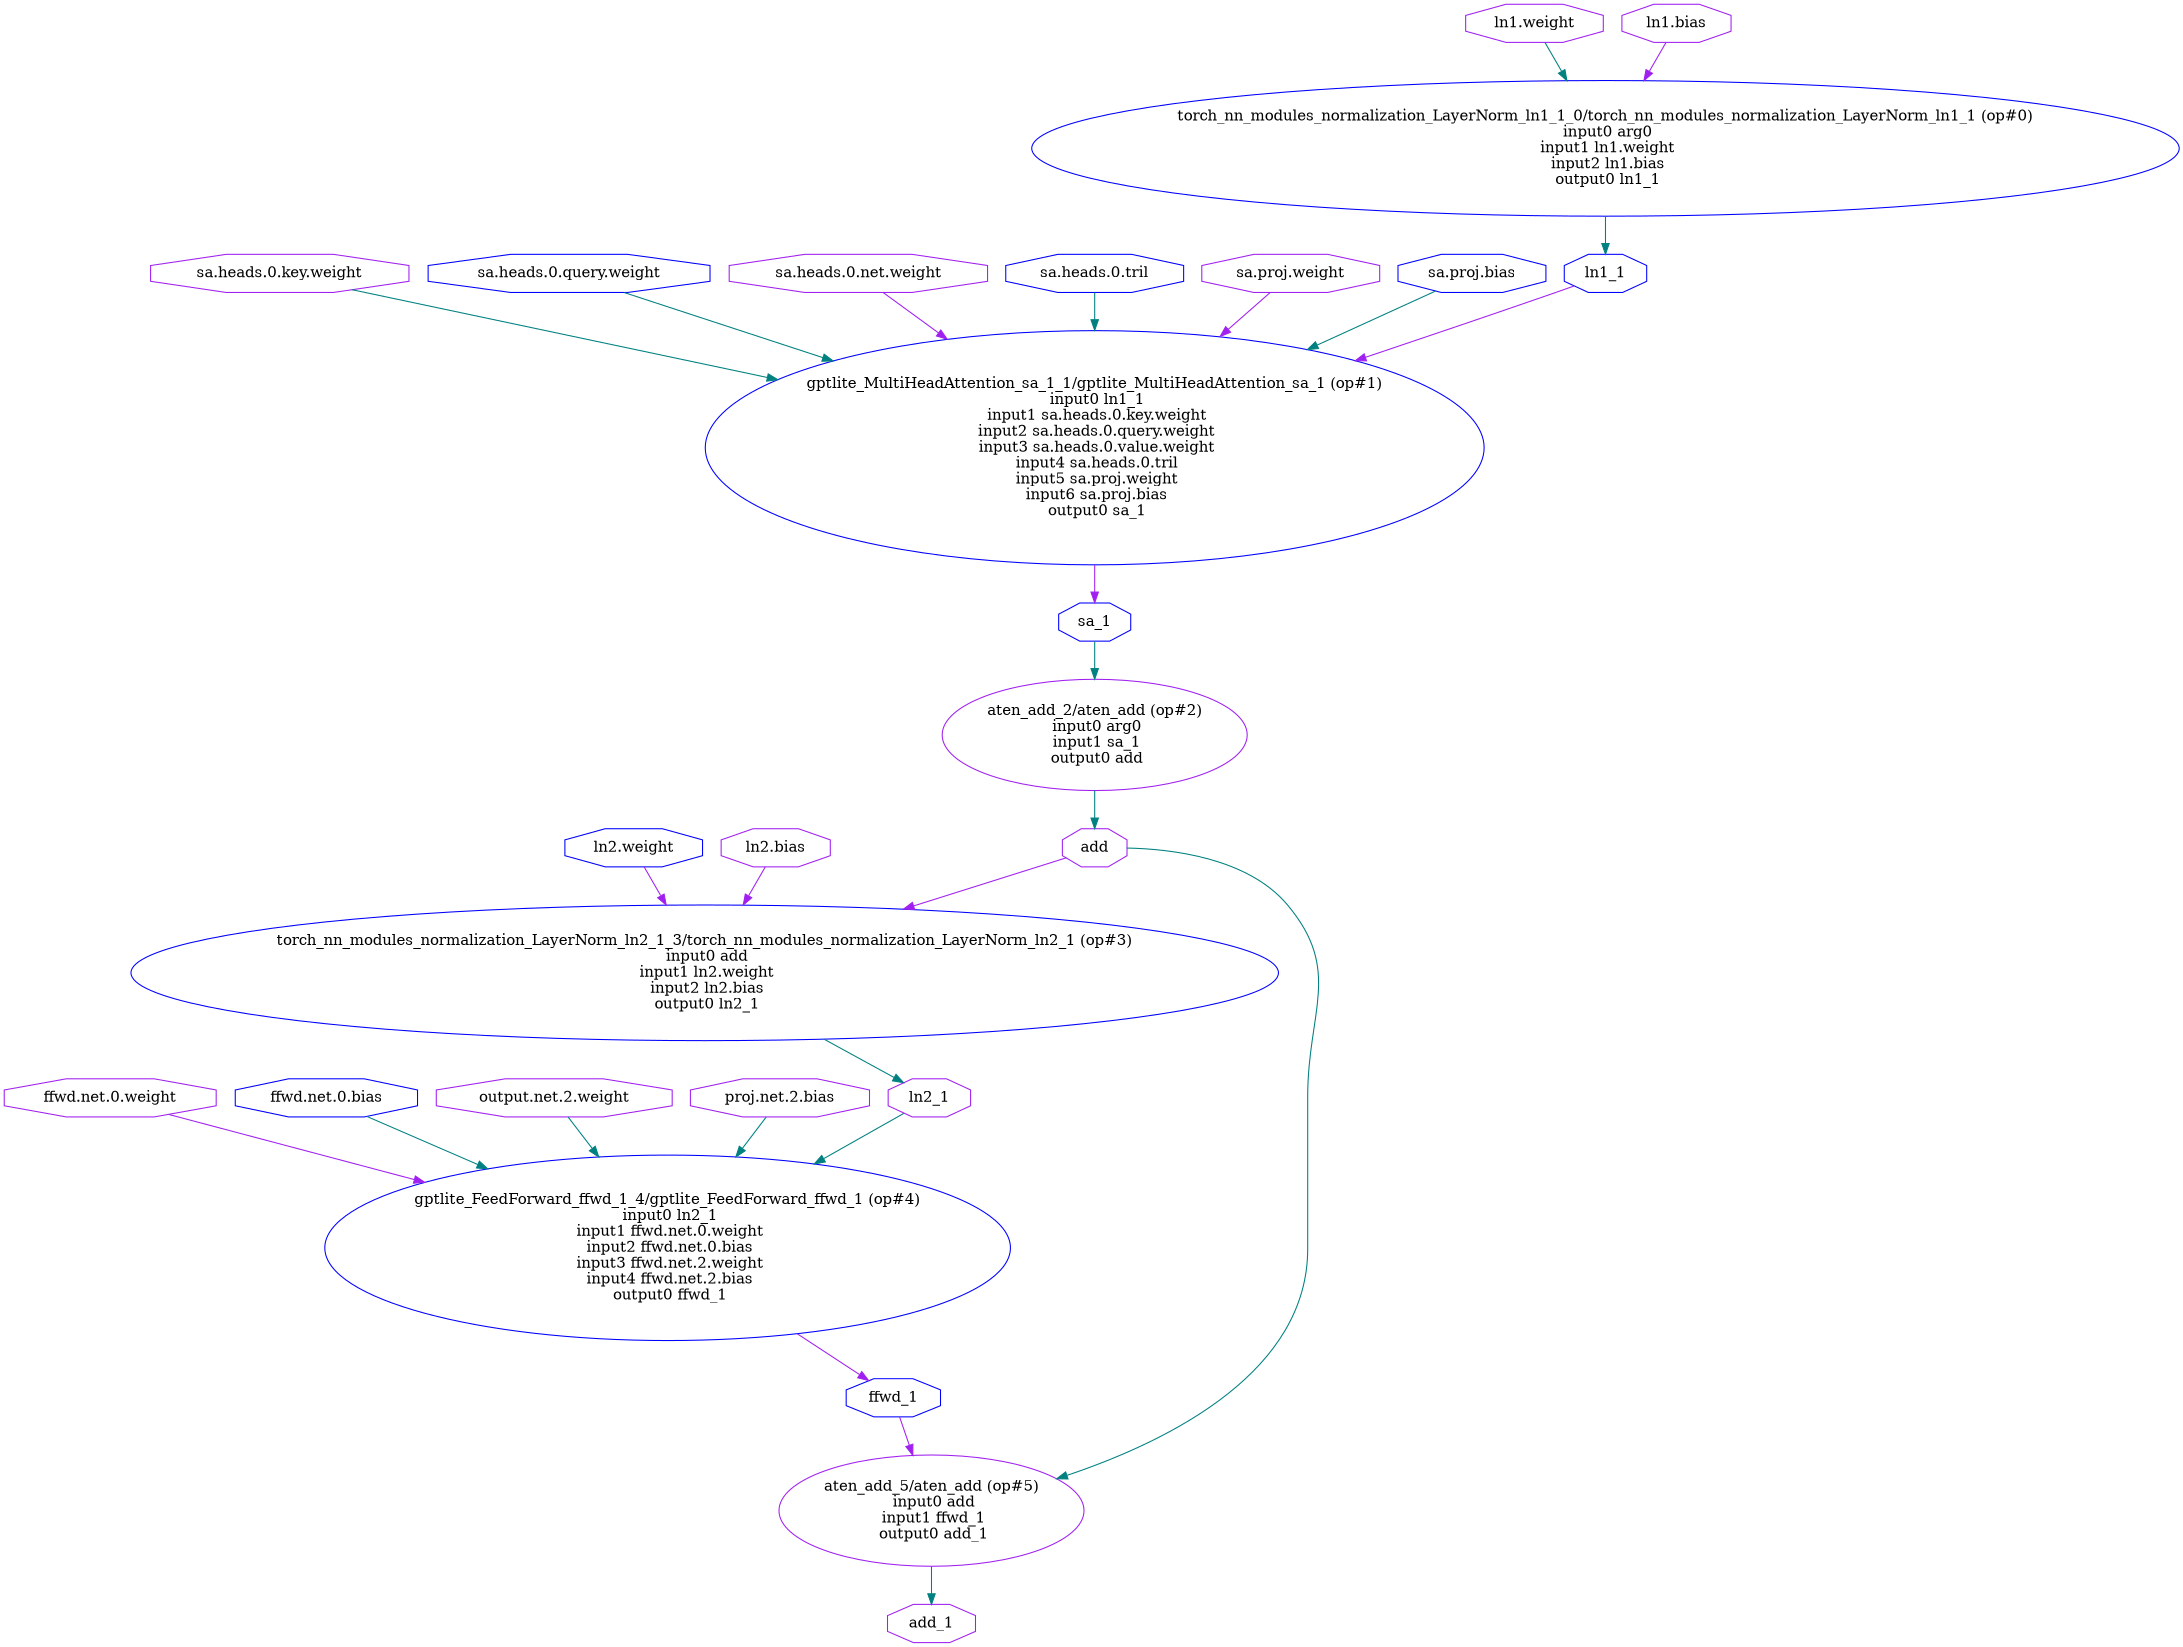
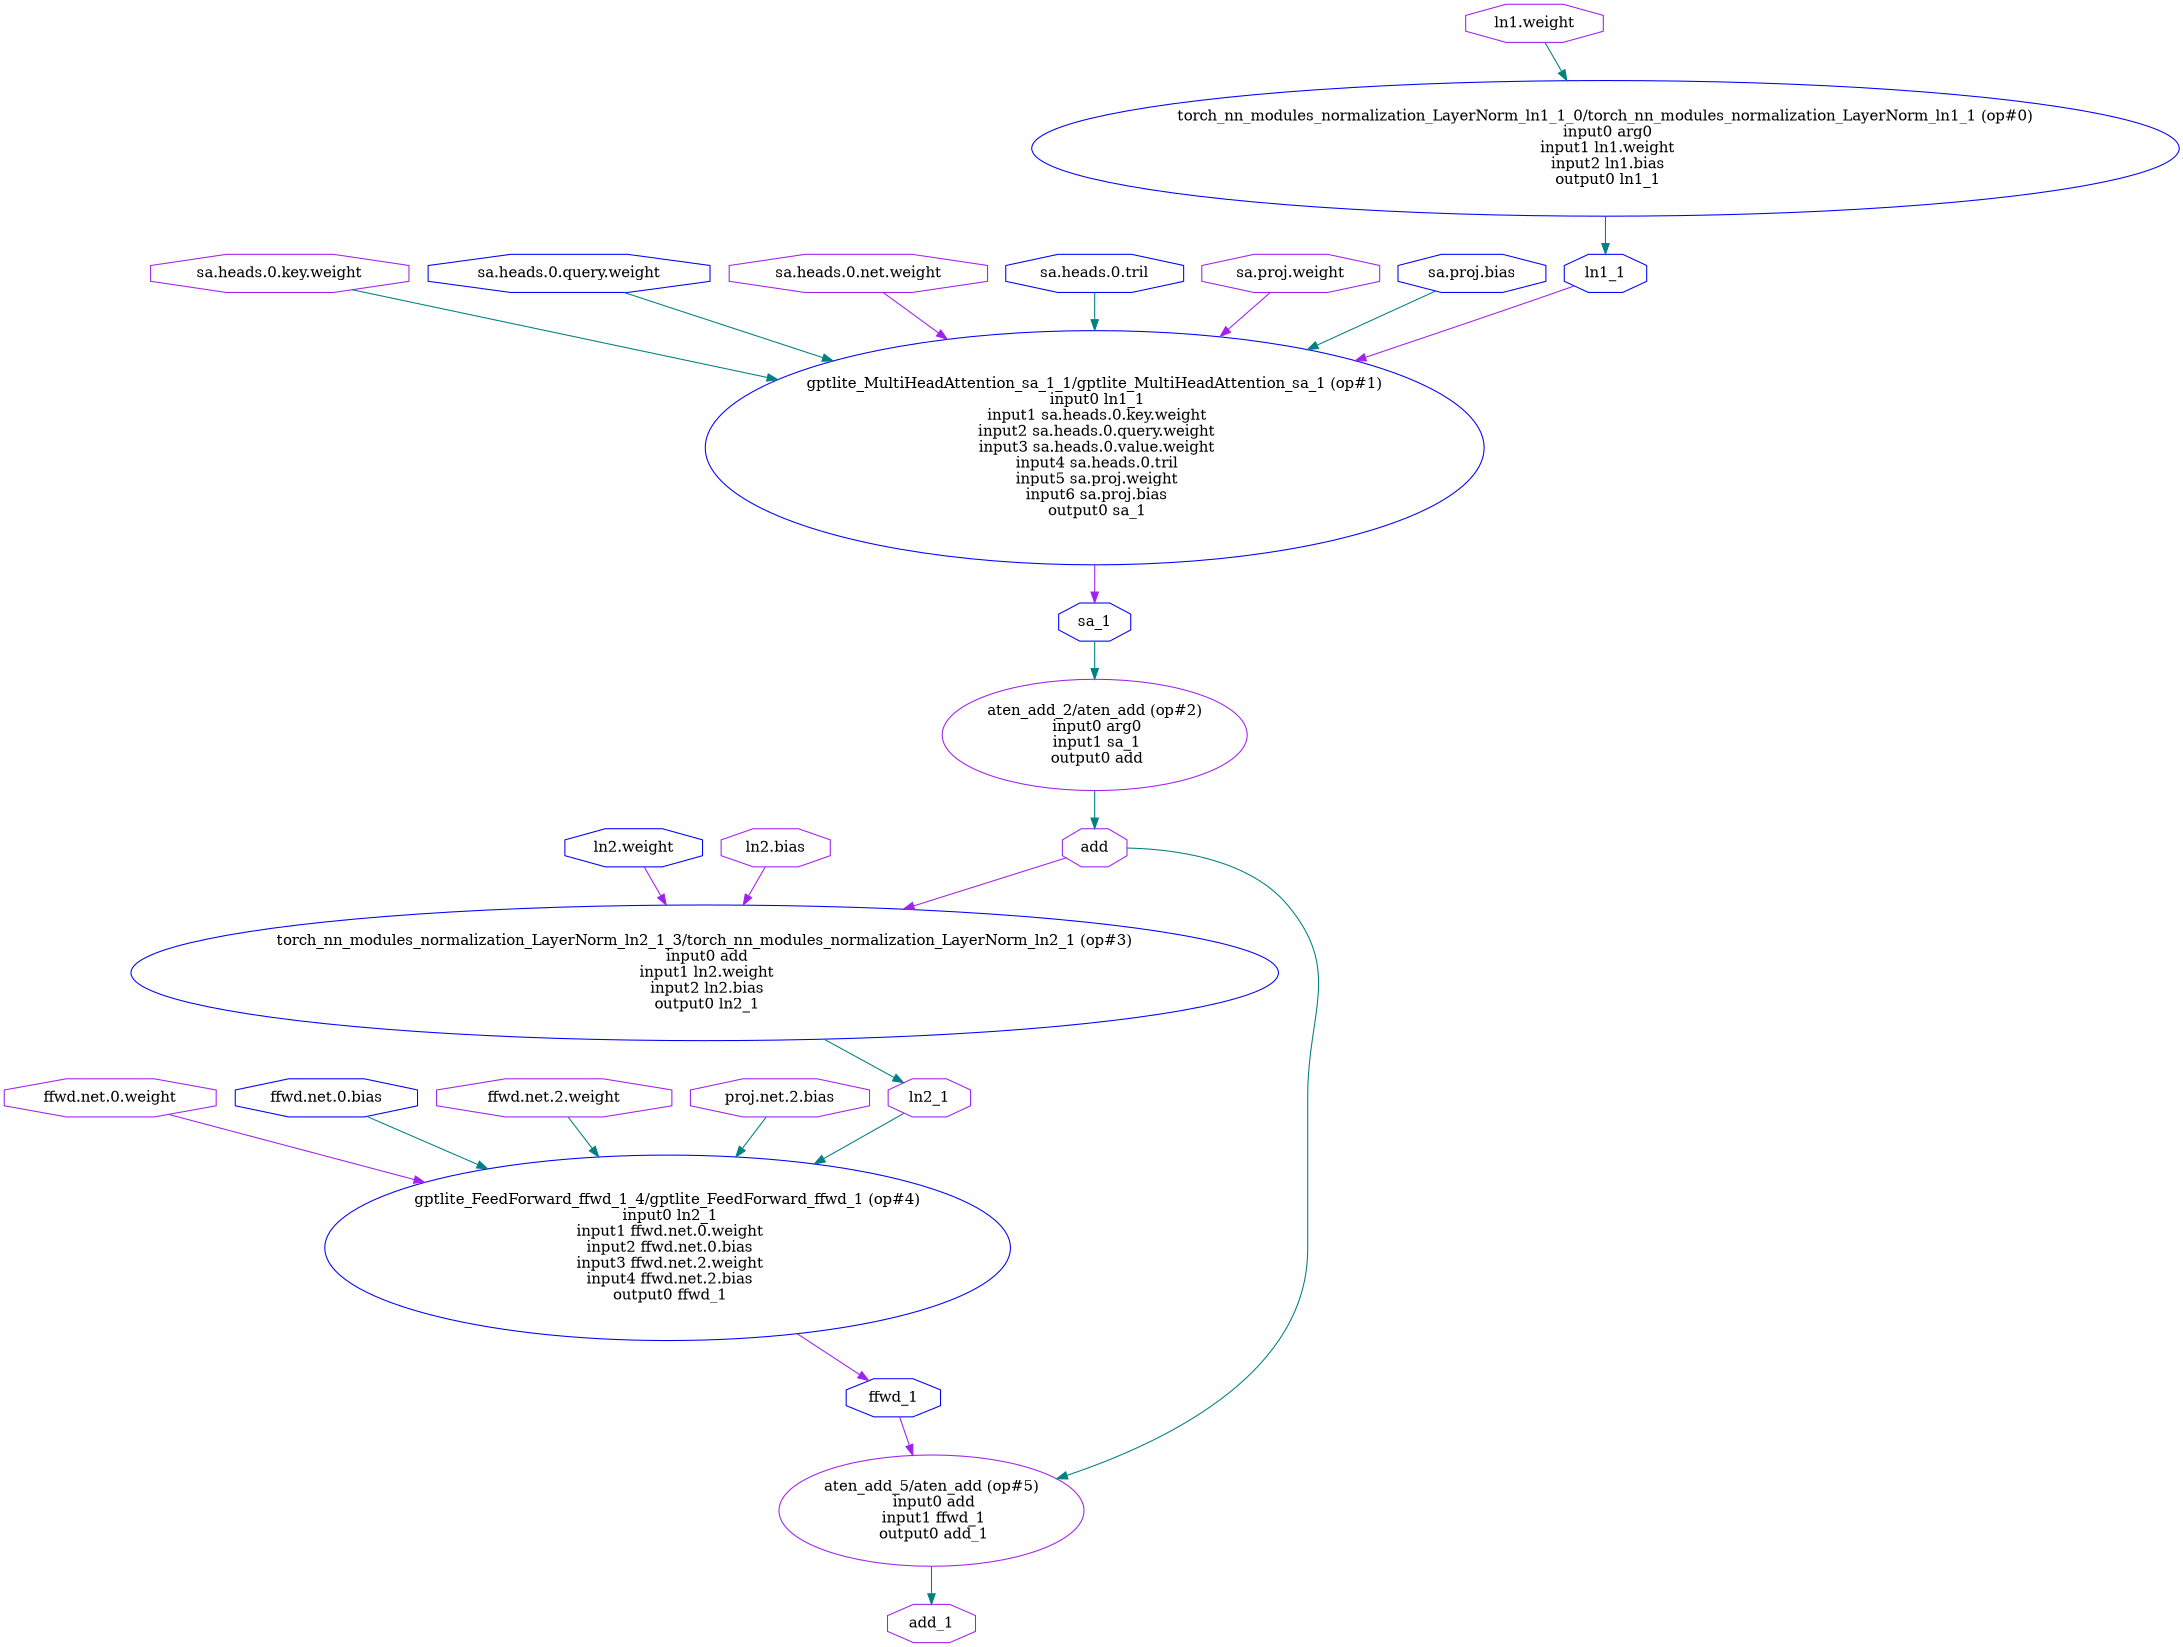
(1676, 23) -> none
(554, 1098) -> (554, 1098)
